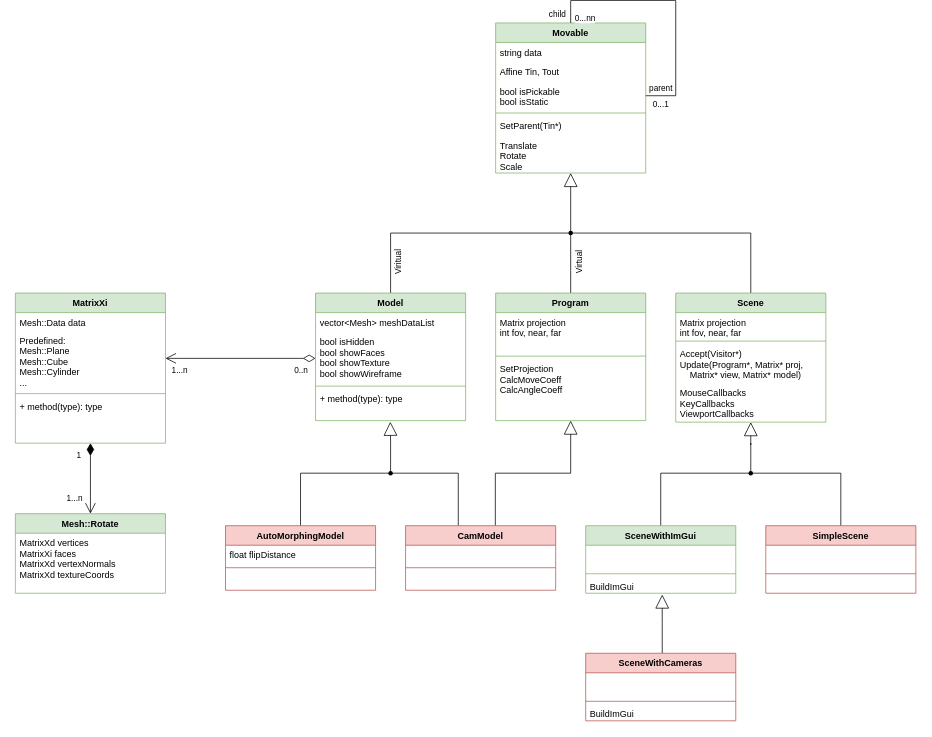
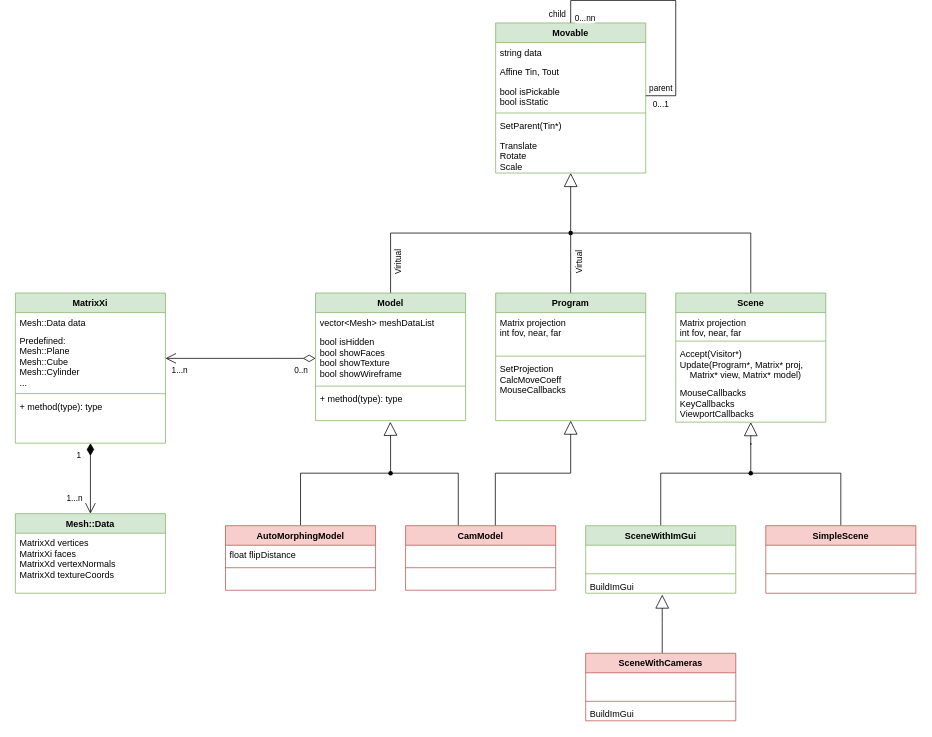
(531, 369) -> (531, 369)
(90, 524) -> (90, 524)
